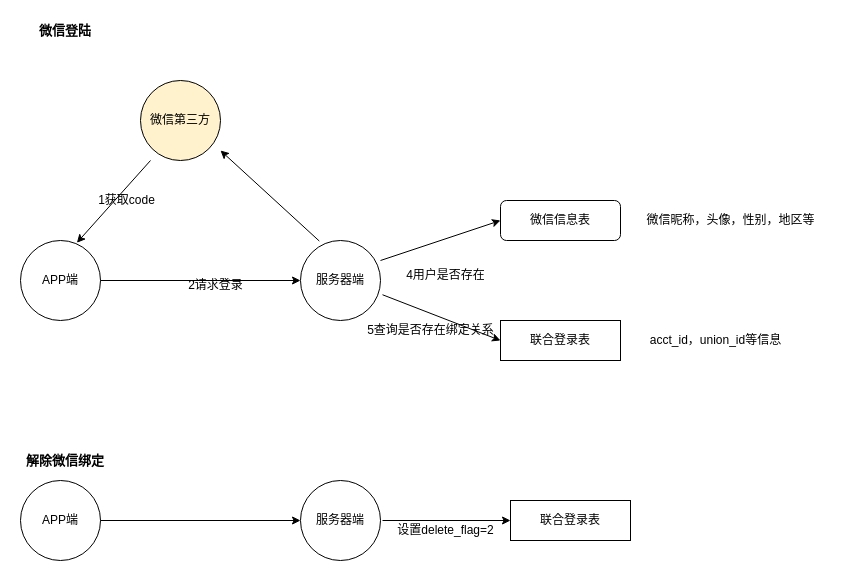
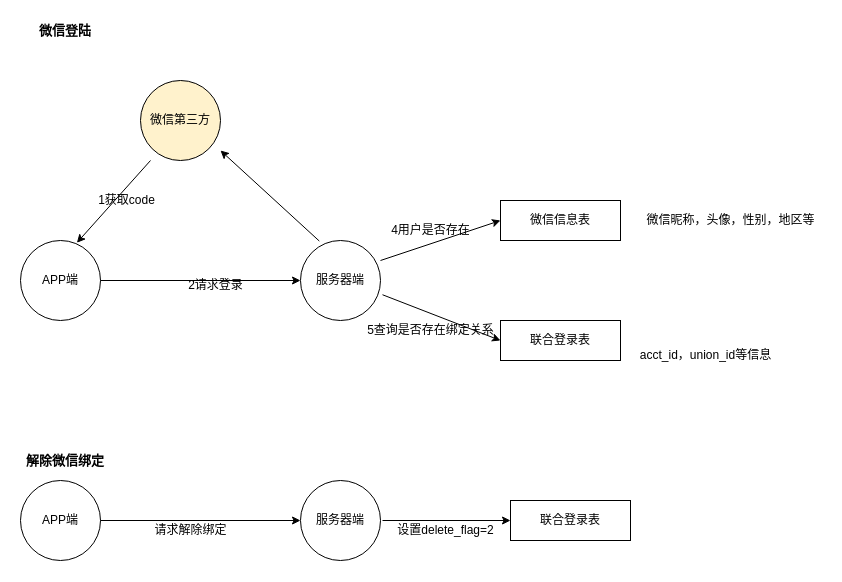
(561, 221) -> (561, 221)
(446, 276) -> (431, 231)
(716, 341) -> (706, 356)
none -> (191, 531)
